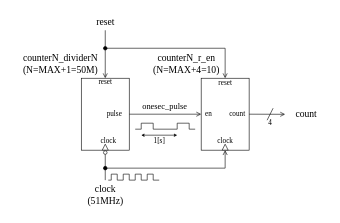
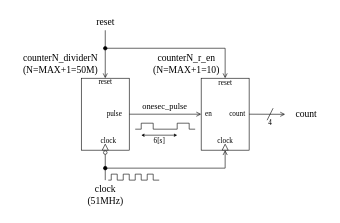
(187, 63) -> (187, 63)
(160, 141) -> (160, 141)
